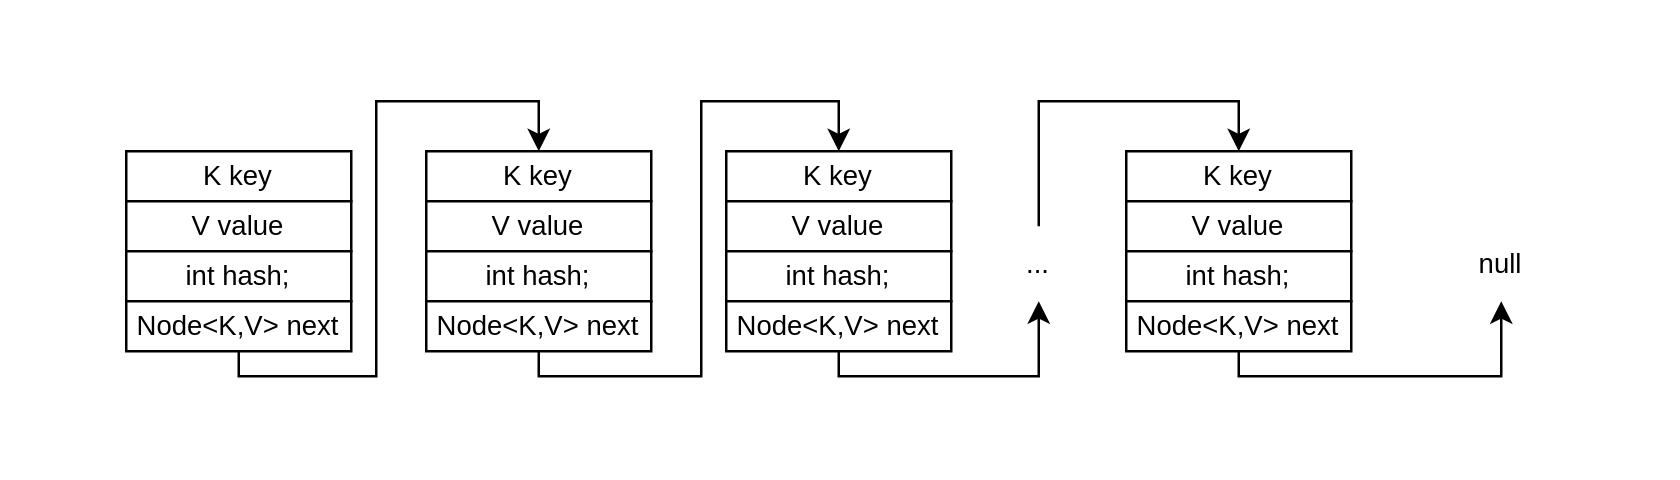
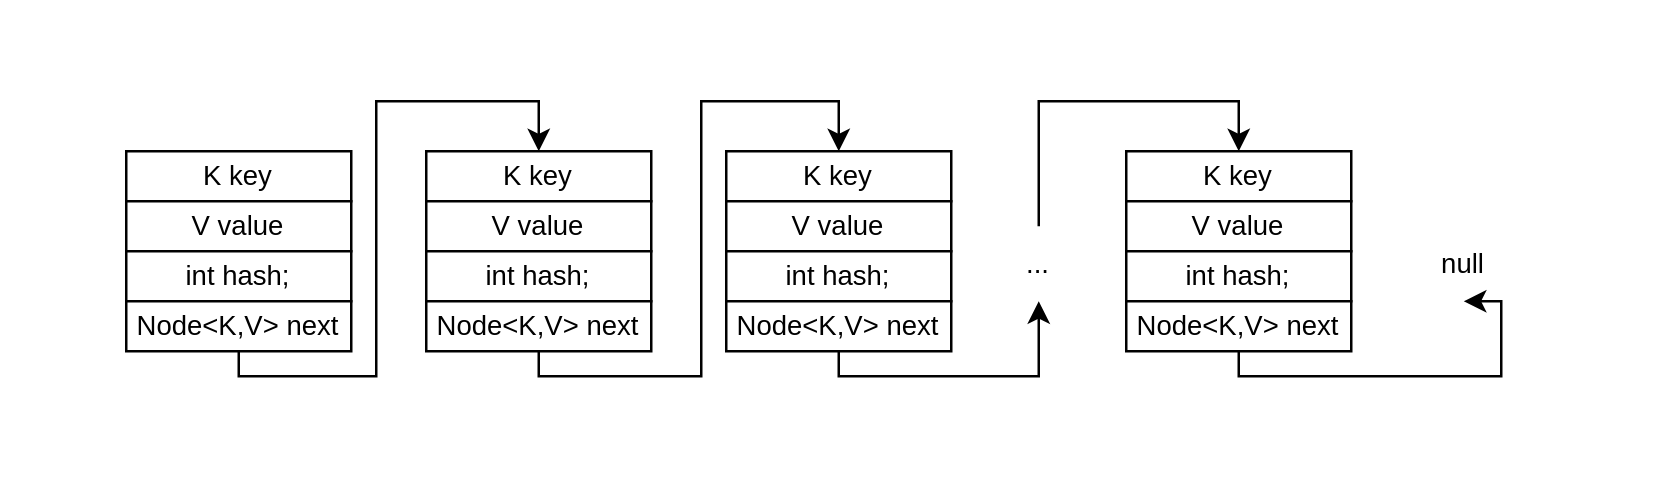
(1501, 264) -> (1464, 264)
